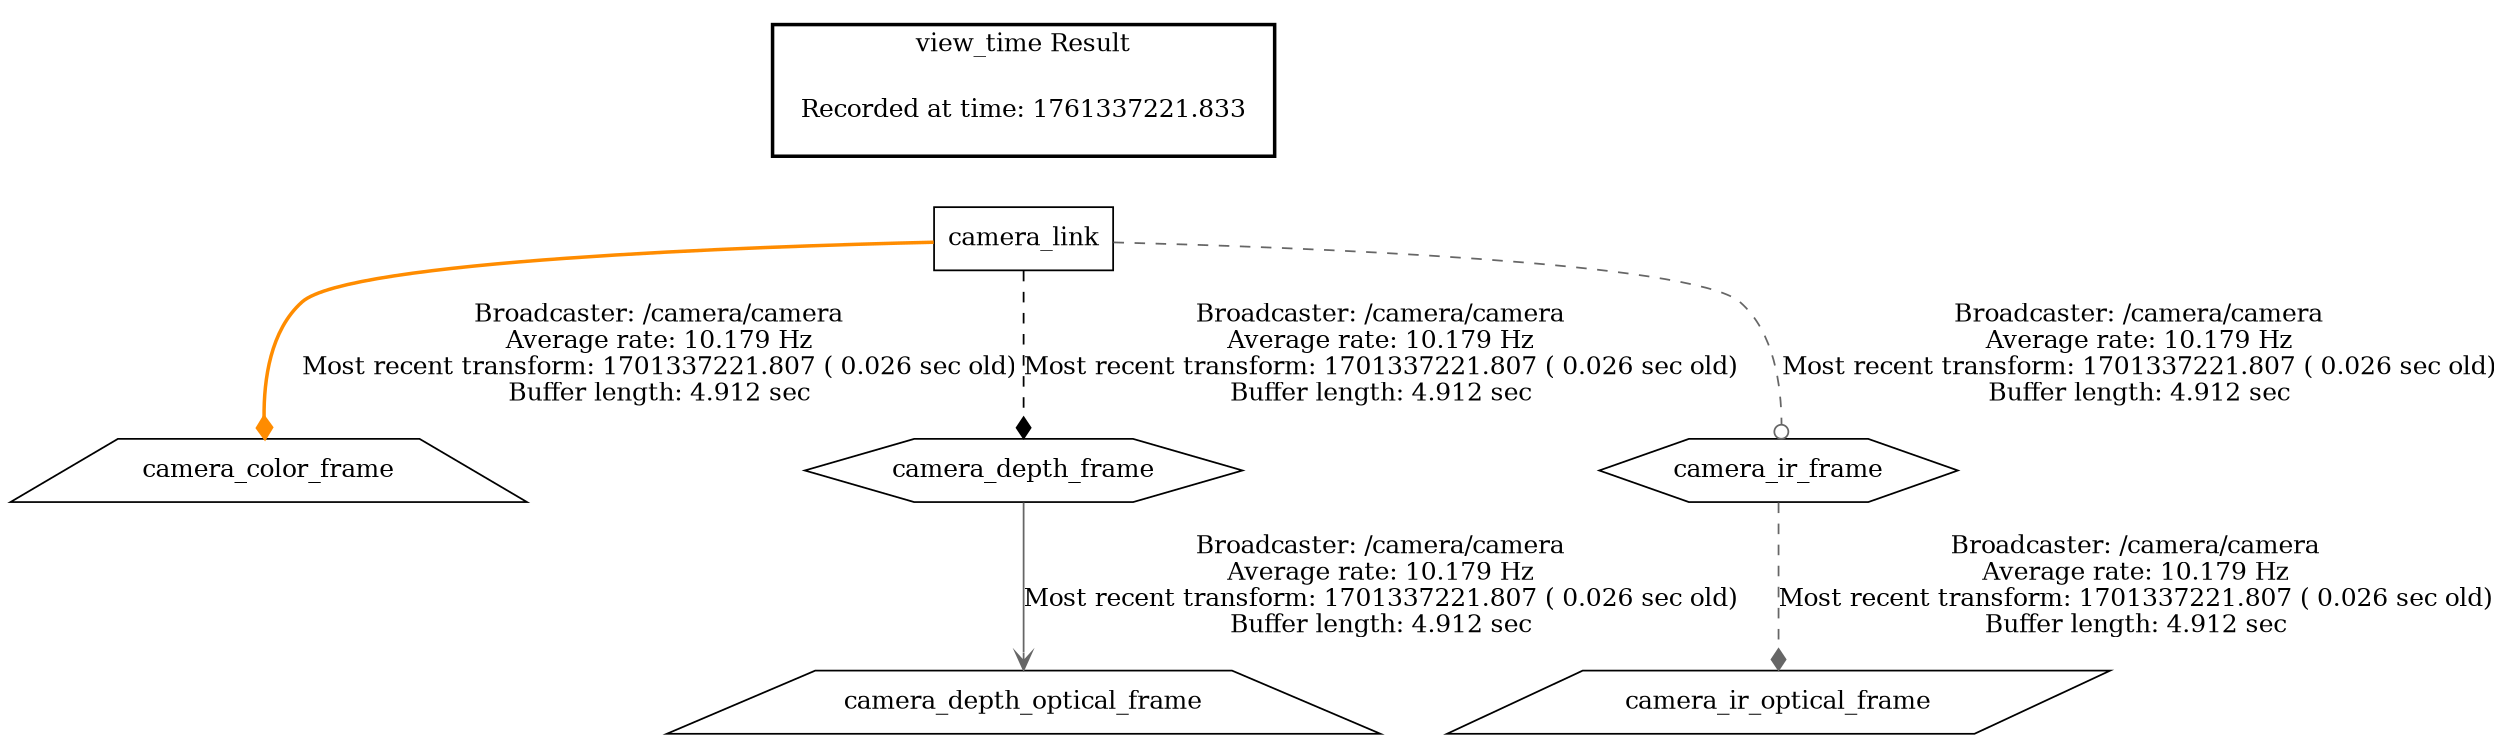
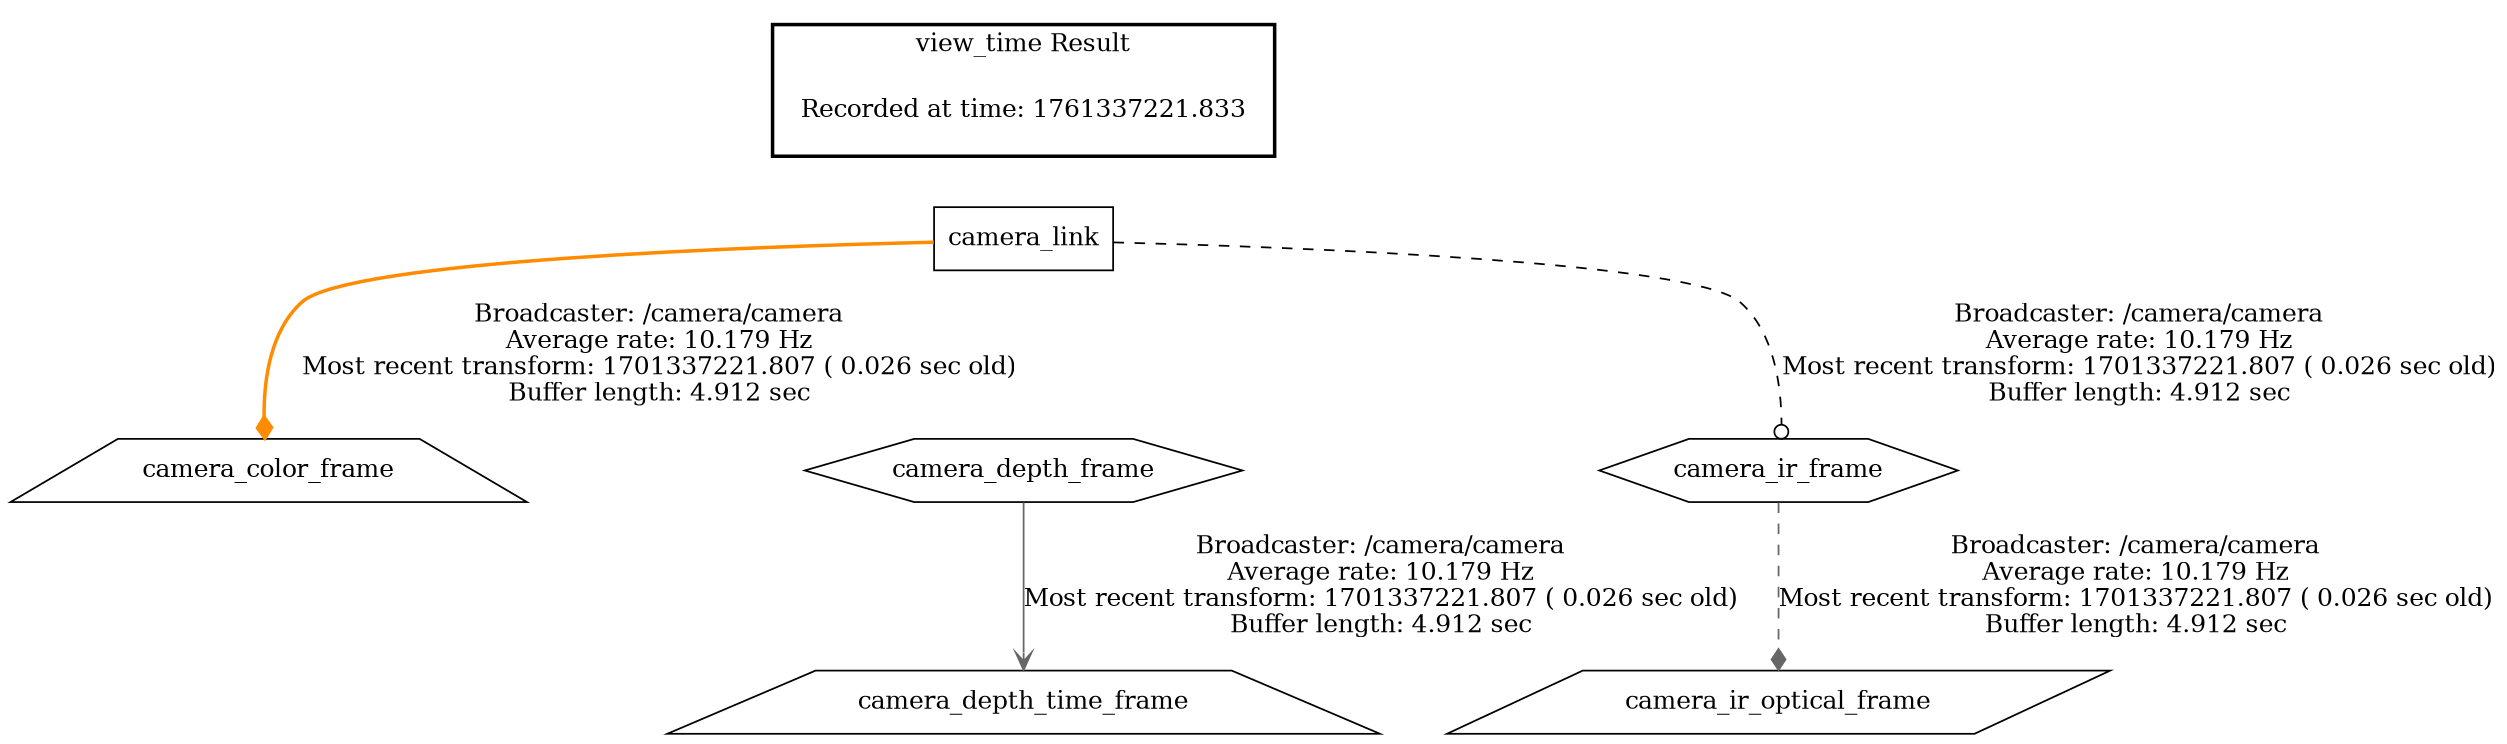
(1495, 260) -> (1495, 260)
(1024, 344) -> none
(1024, 702) -> (1024, 702)
